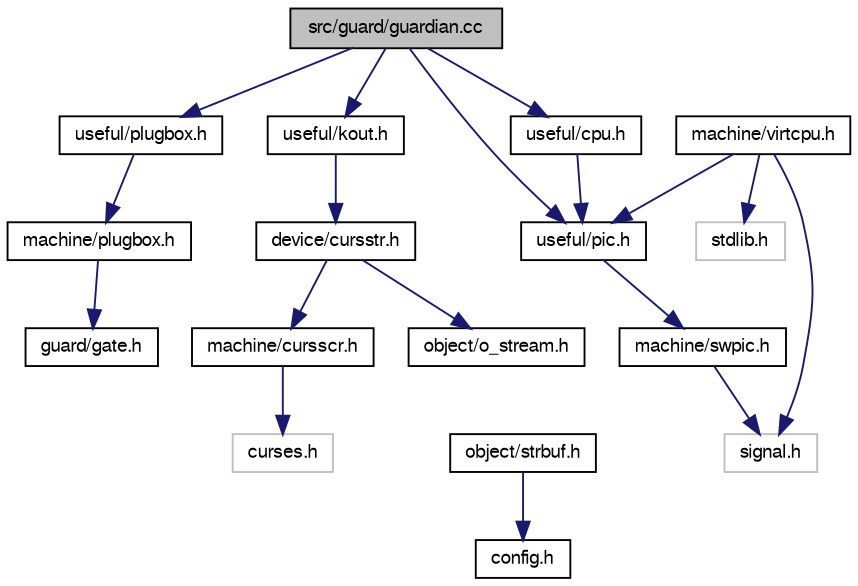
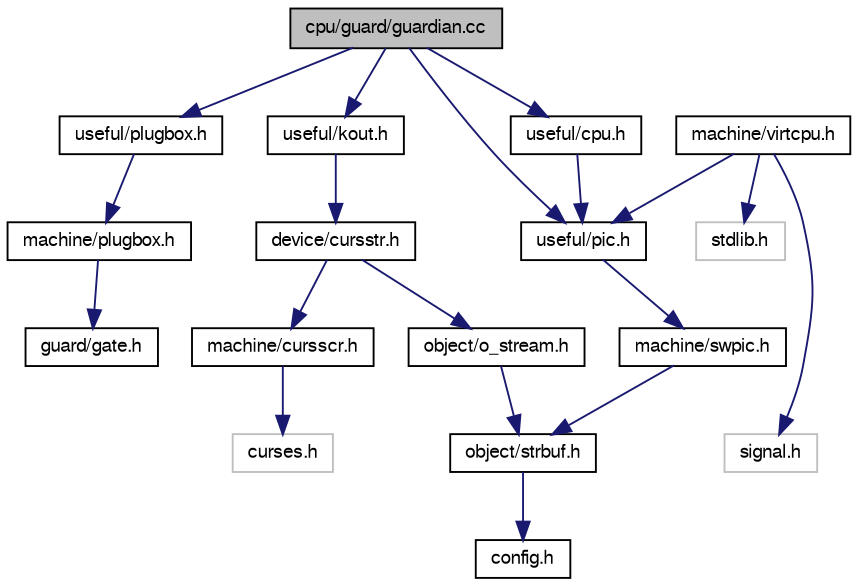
(396, 28) -> (396, 28)
none -> (507, 391)
(732, 392) -> (621, 395)
